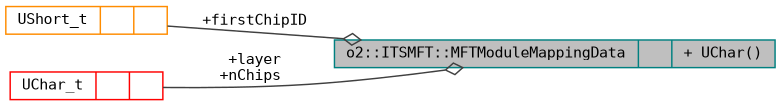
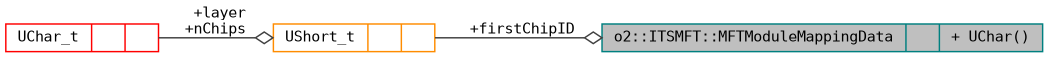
(304, 85) -> (207, 38)
